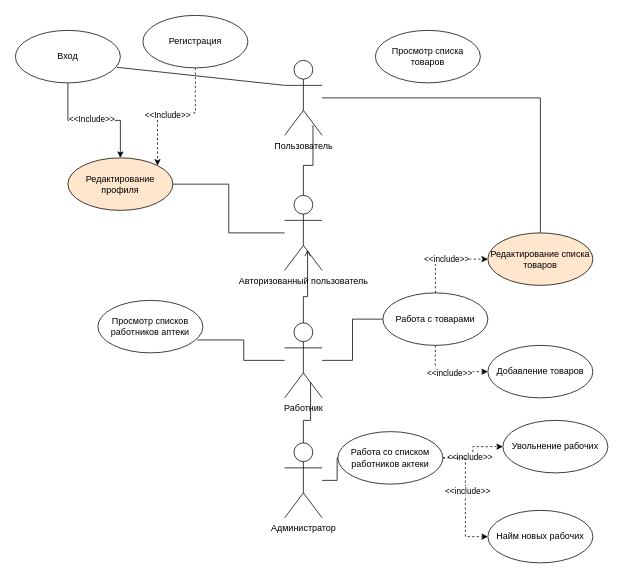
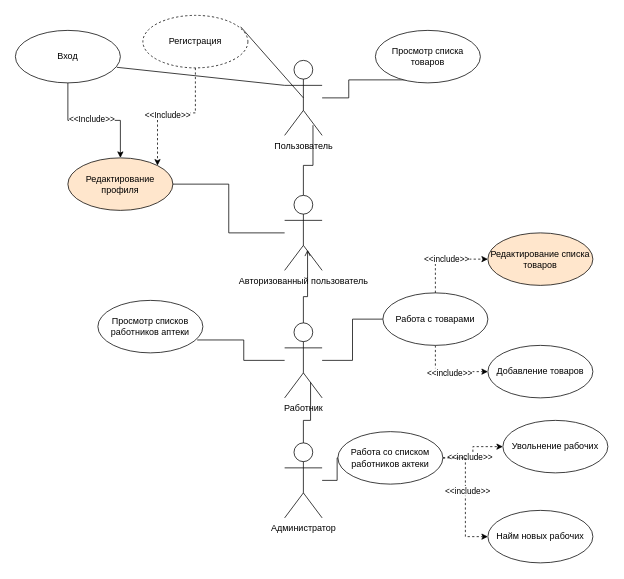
(195, 42) -> (195, 42)
none -> (271, 61)
(510, 98) -> (364, 80)
